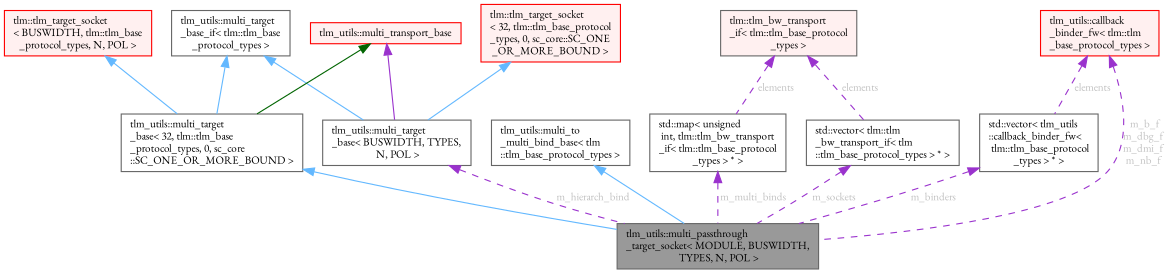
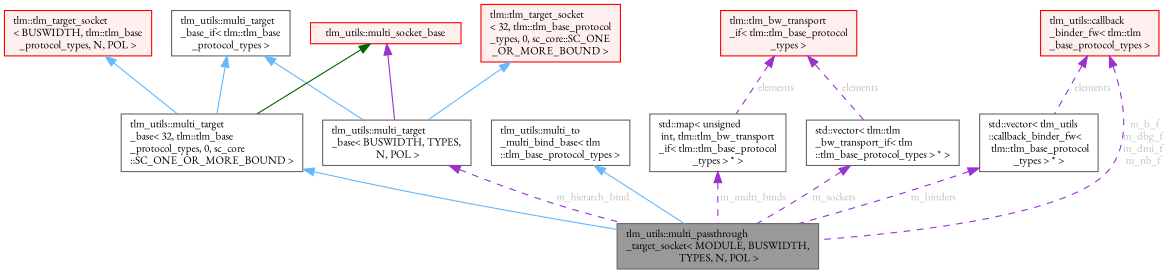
(386, 33) -> (386, 33)
(789, 33) -> (789, 33)
